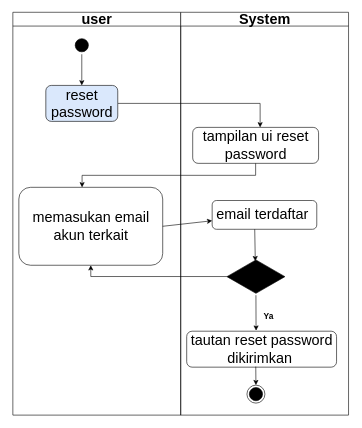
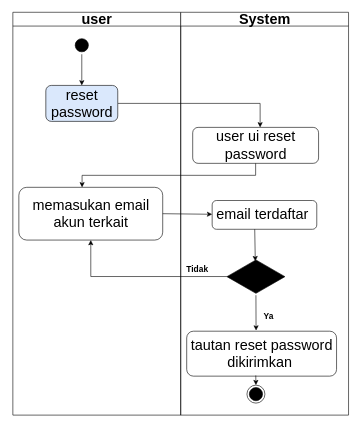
(256, 146) -> (256, 146)
(91, 227) -> (91, 214)
none -> (197, 268)
(262, 350) -> (262, 354)
